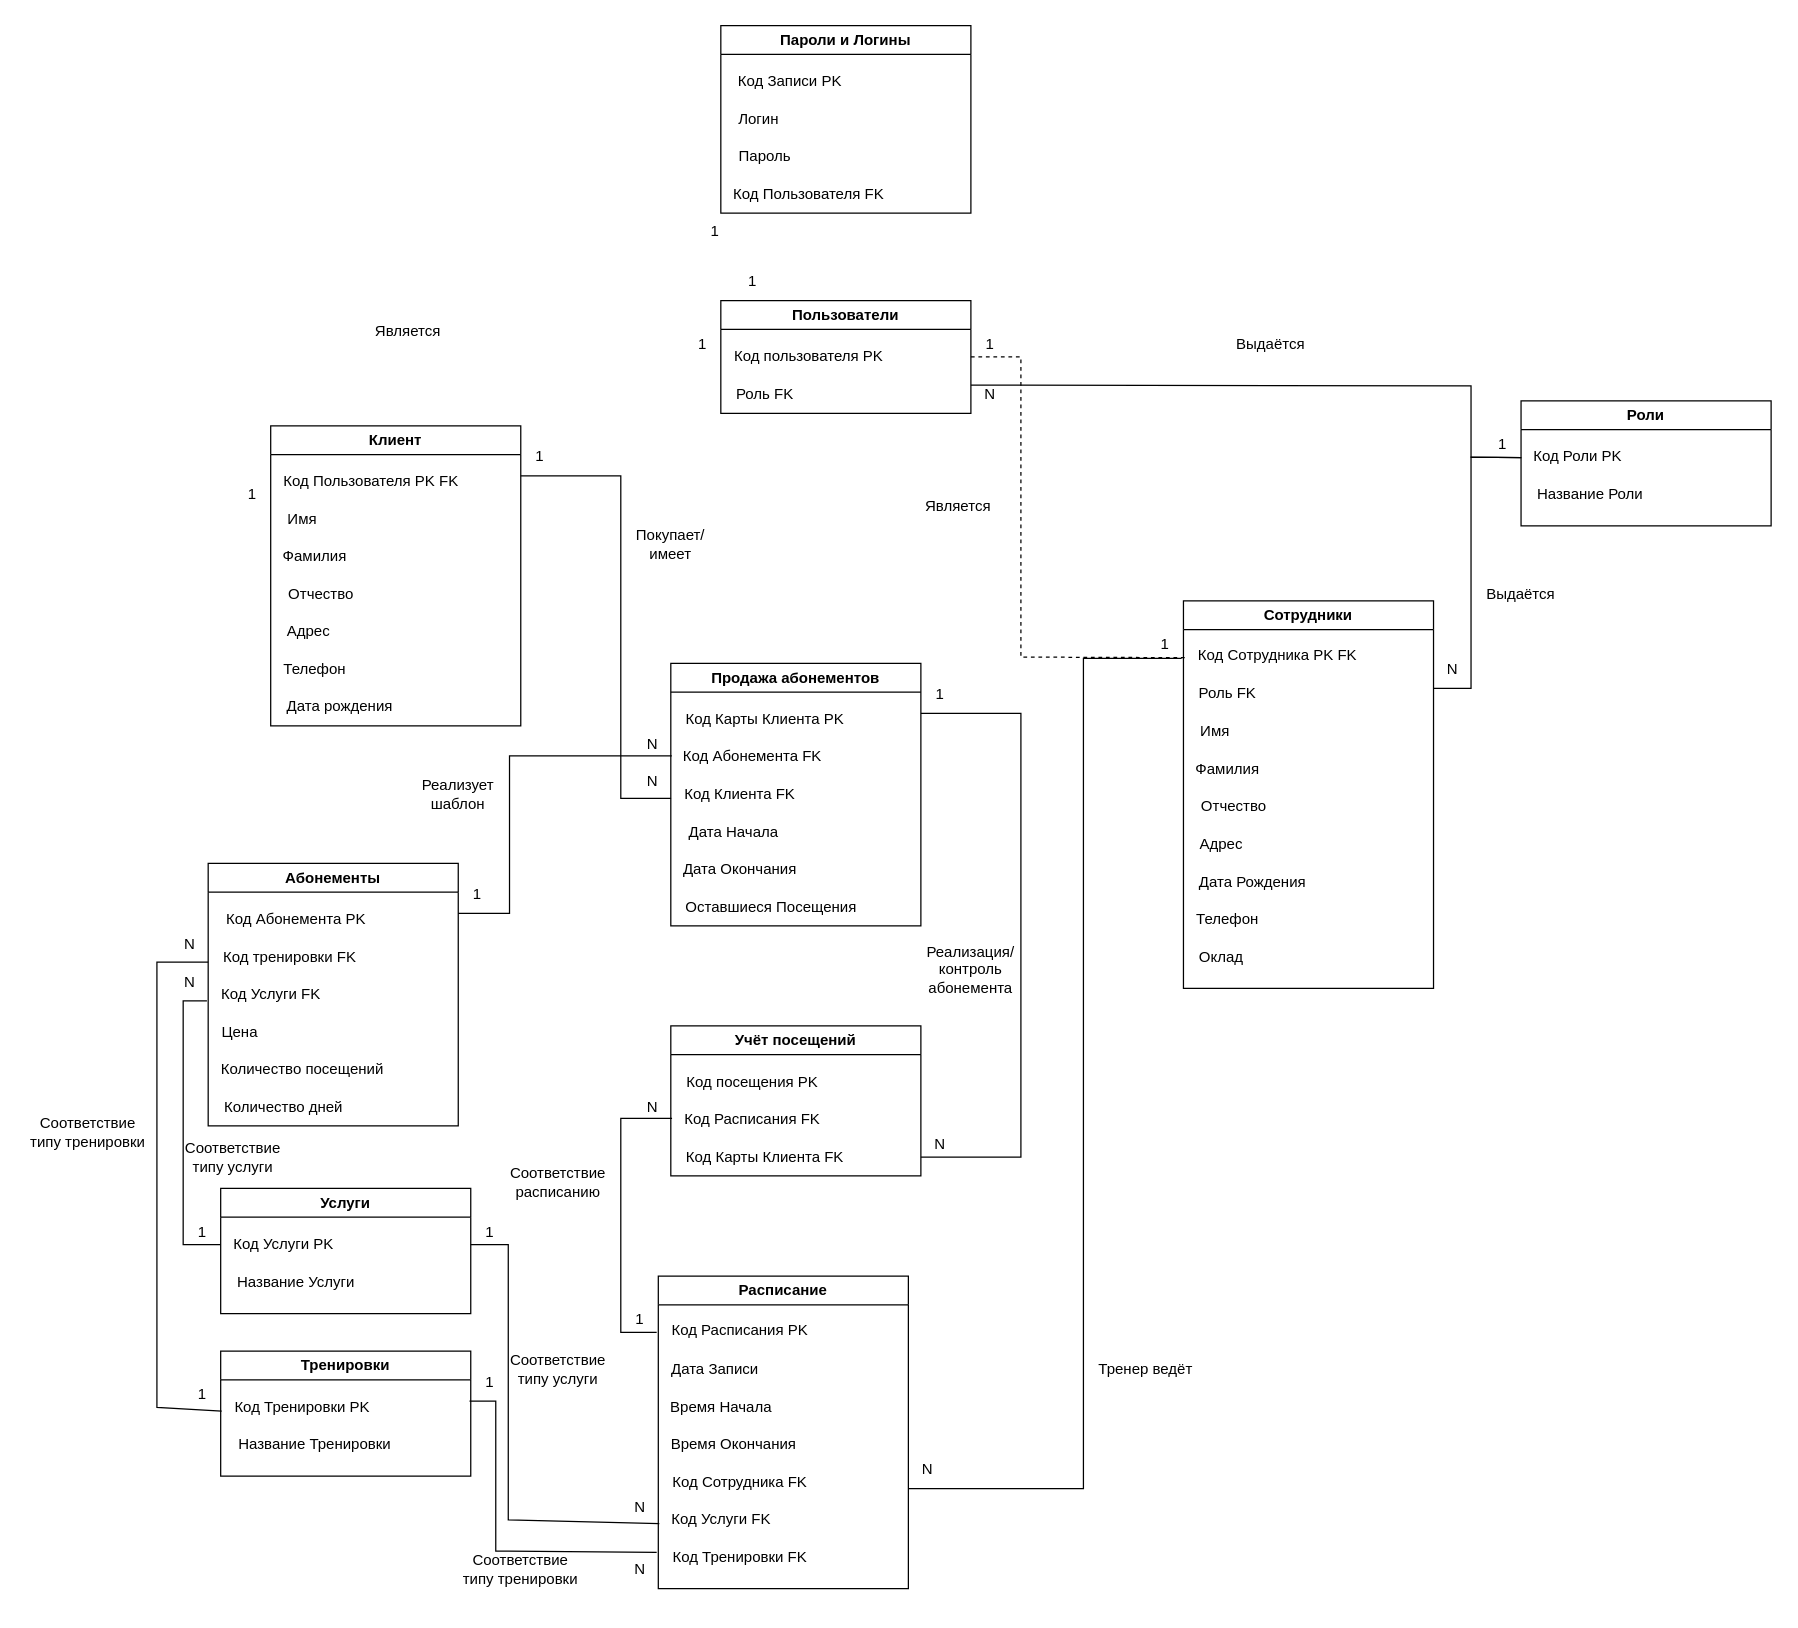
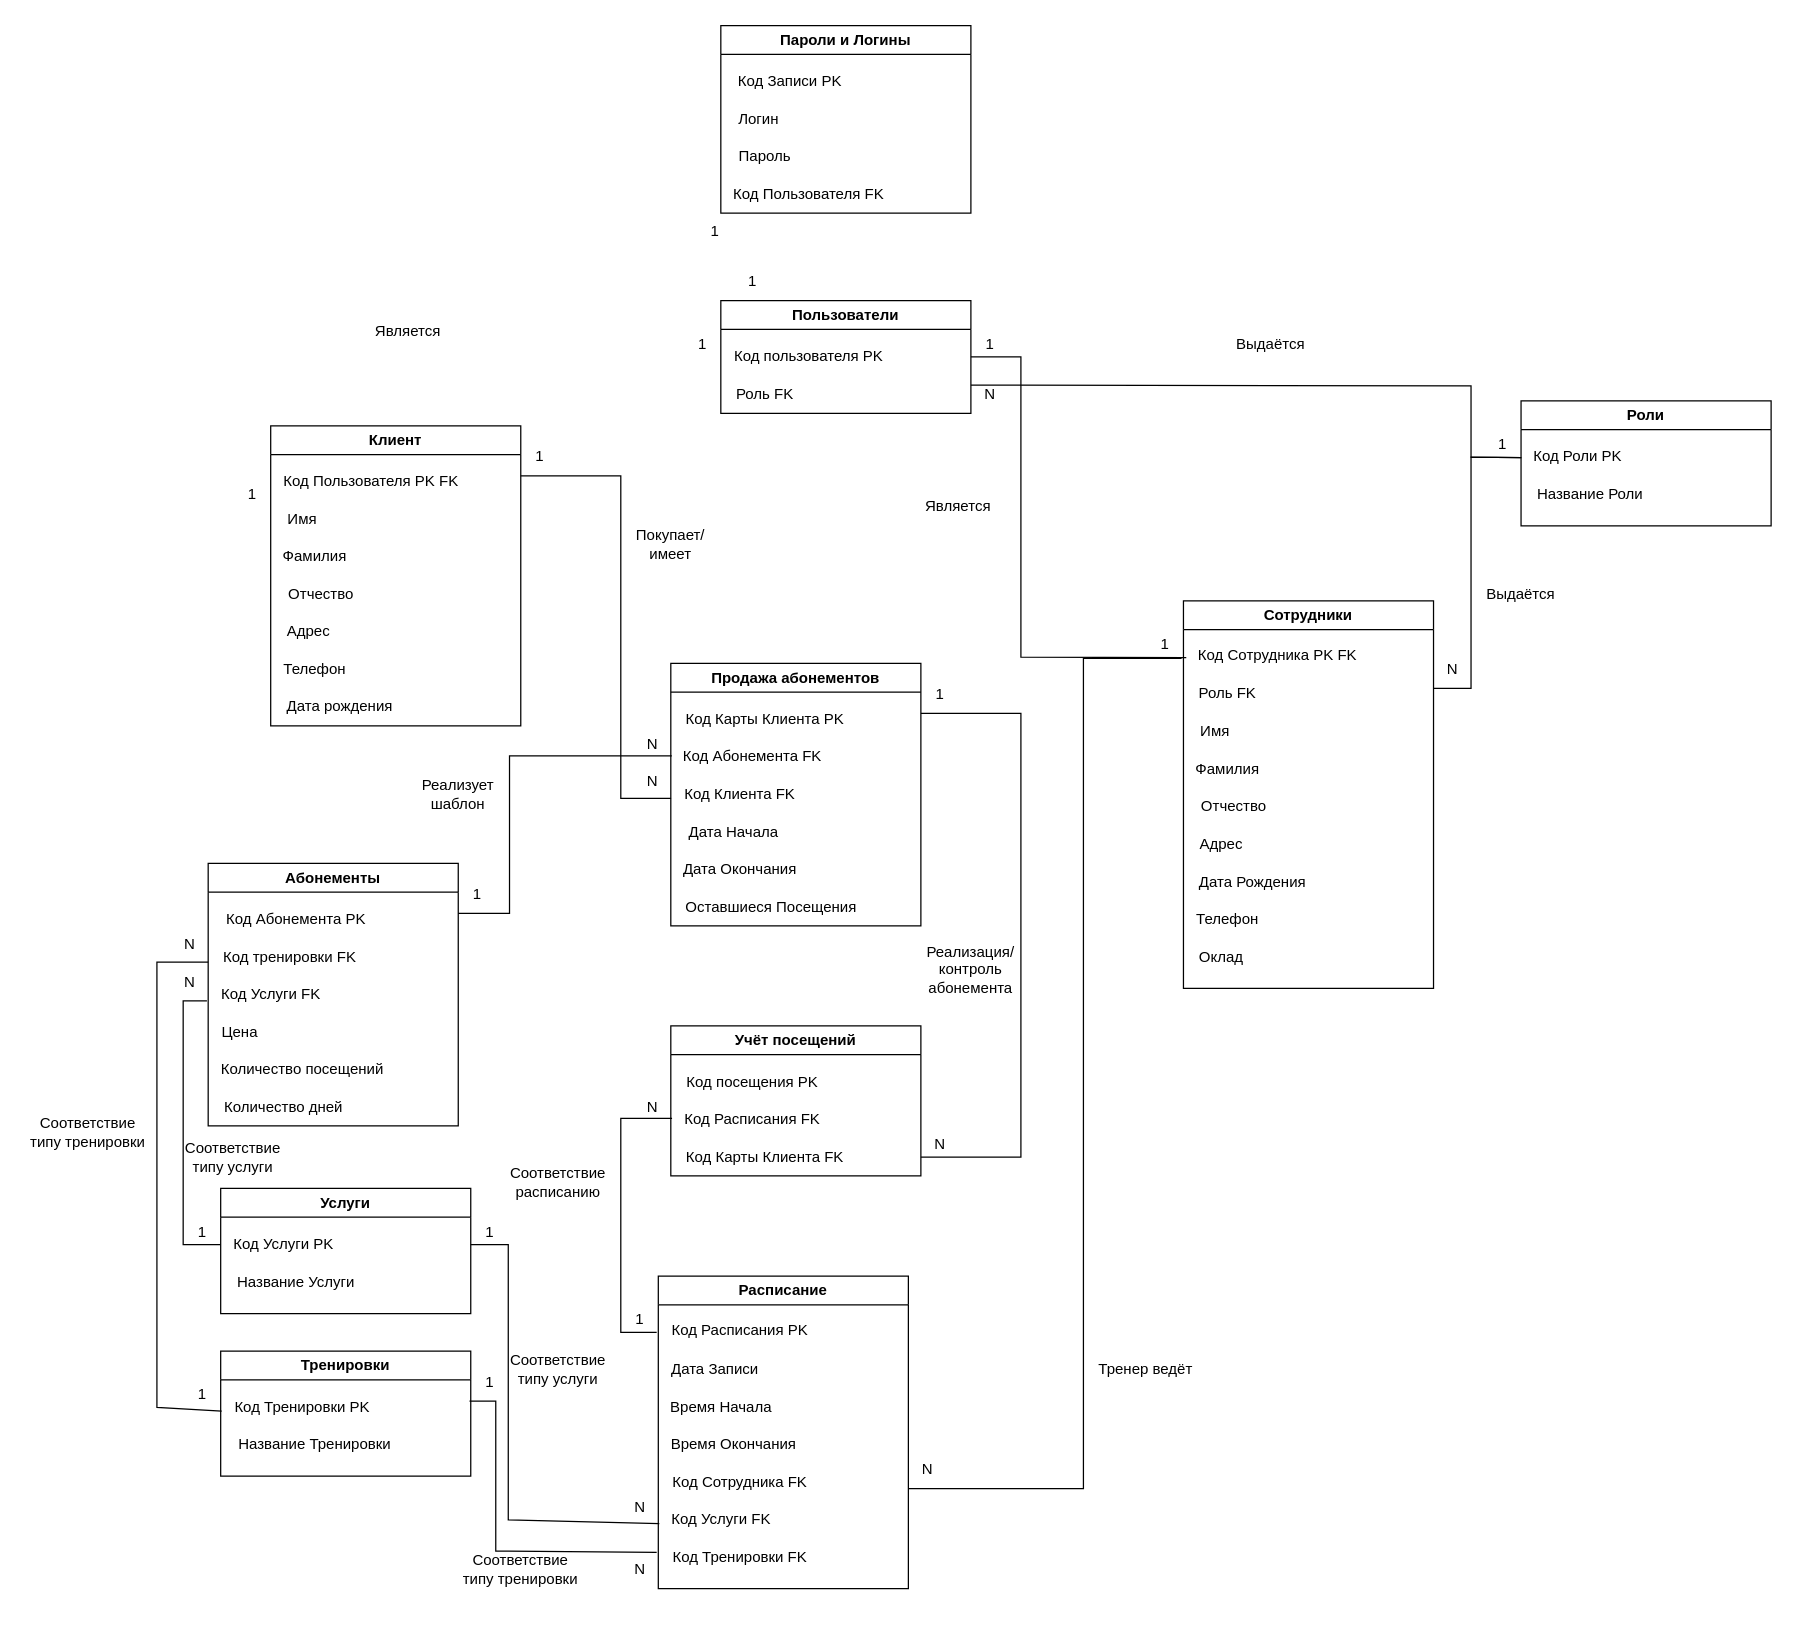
(1021, 513) -> (1021, 513)
